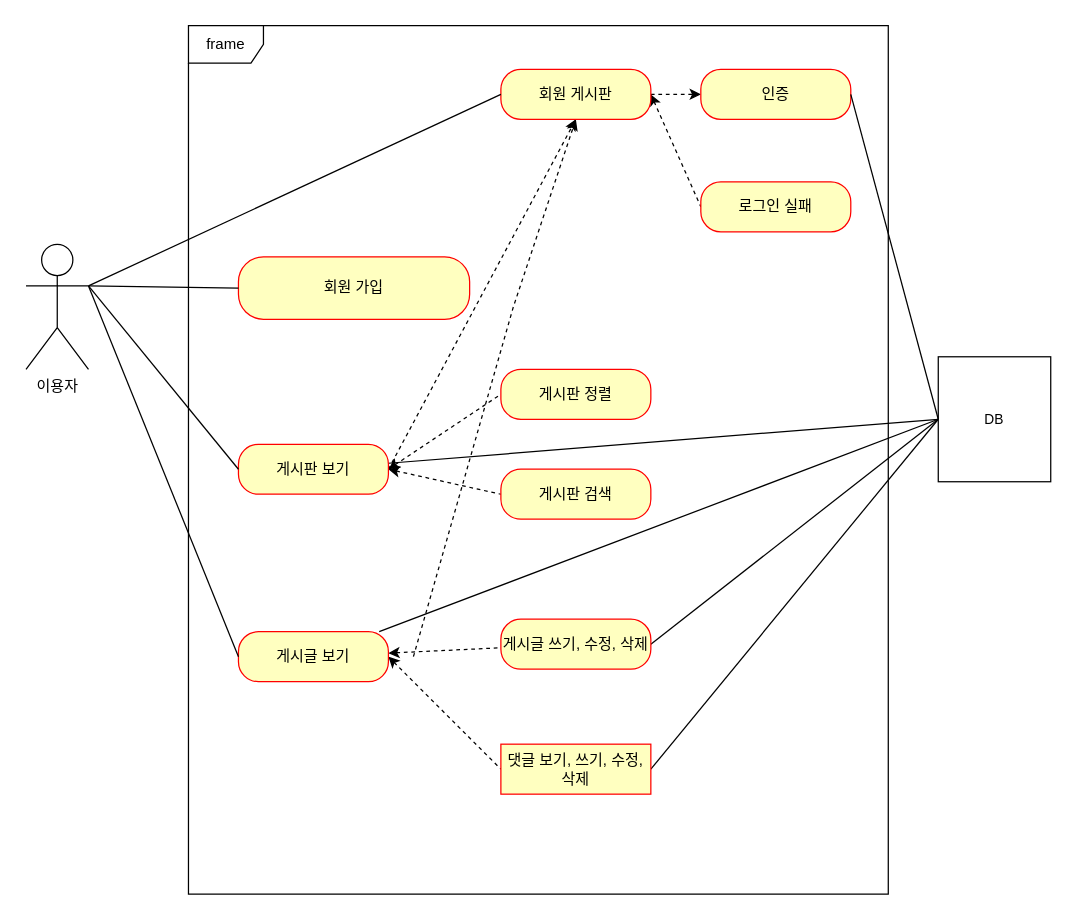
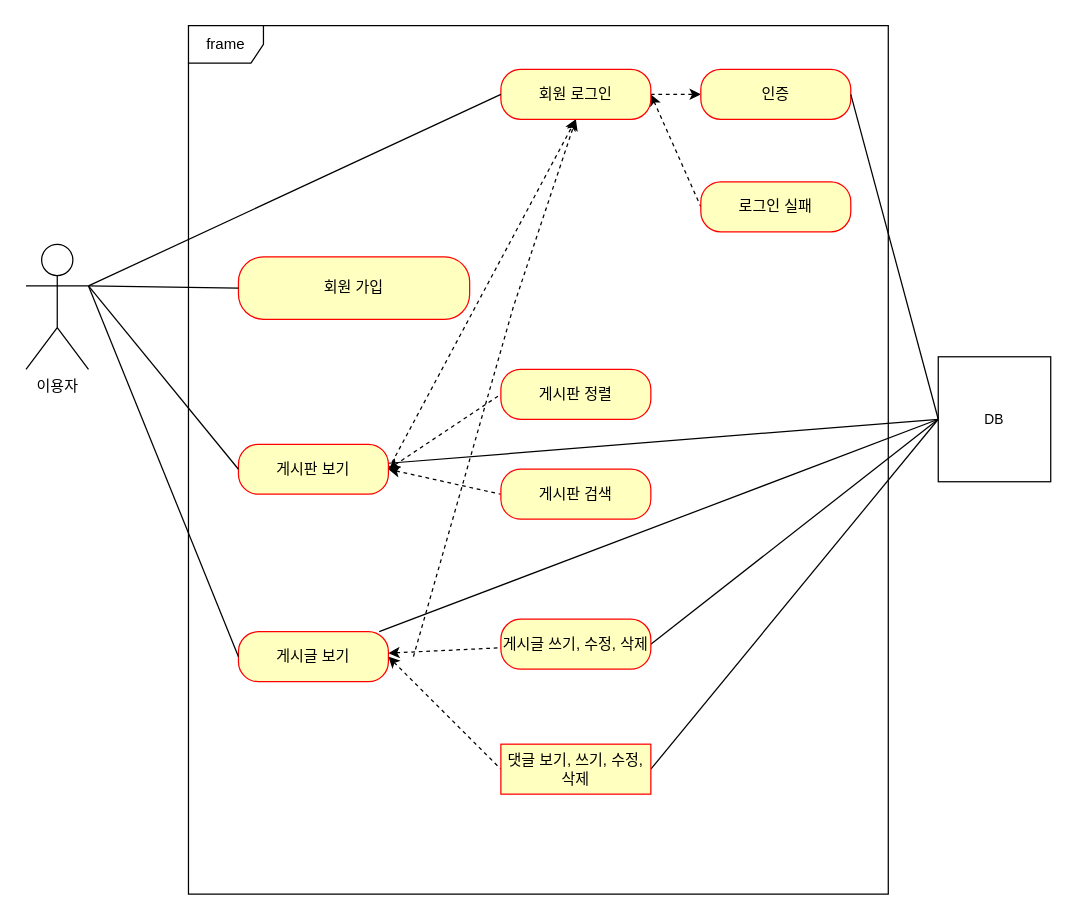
(576, 94) -> (576, 94)
